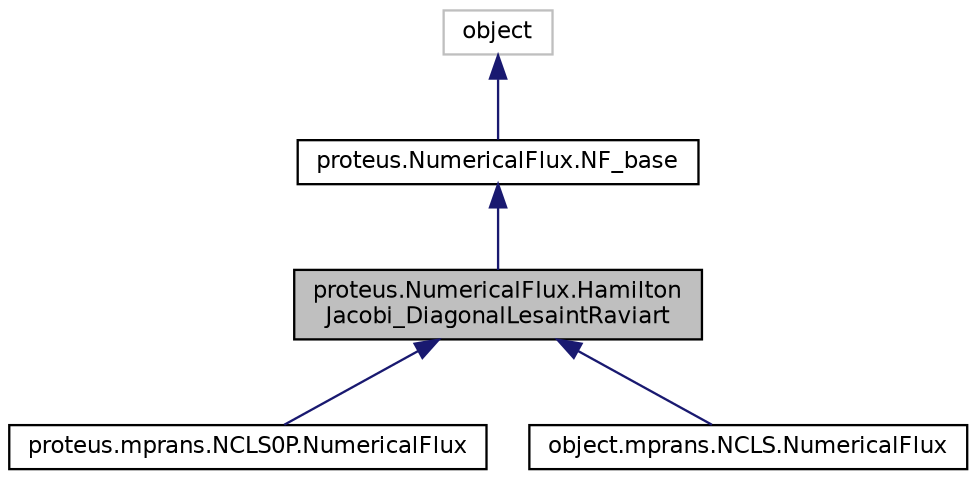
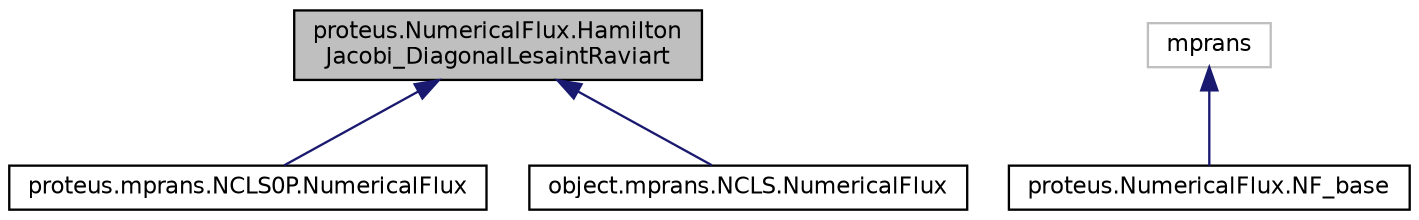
(498, 32) -> (1209, 45)
(498, 239) -> none
